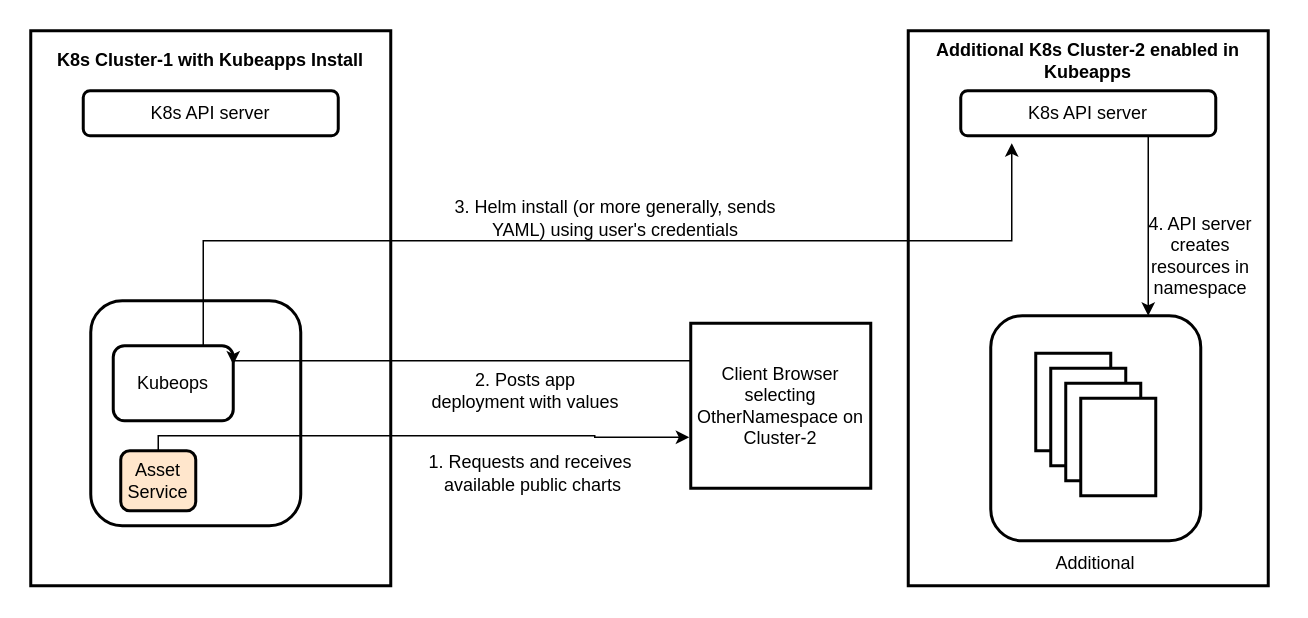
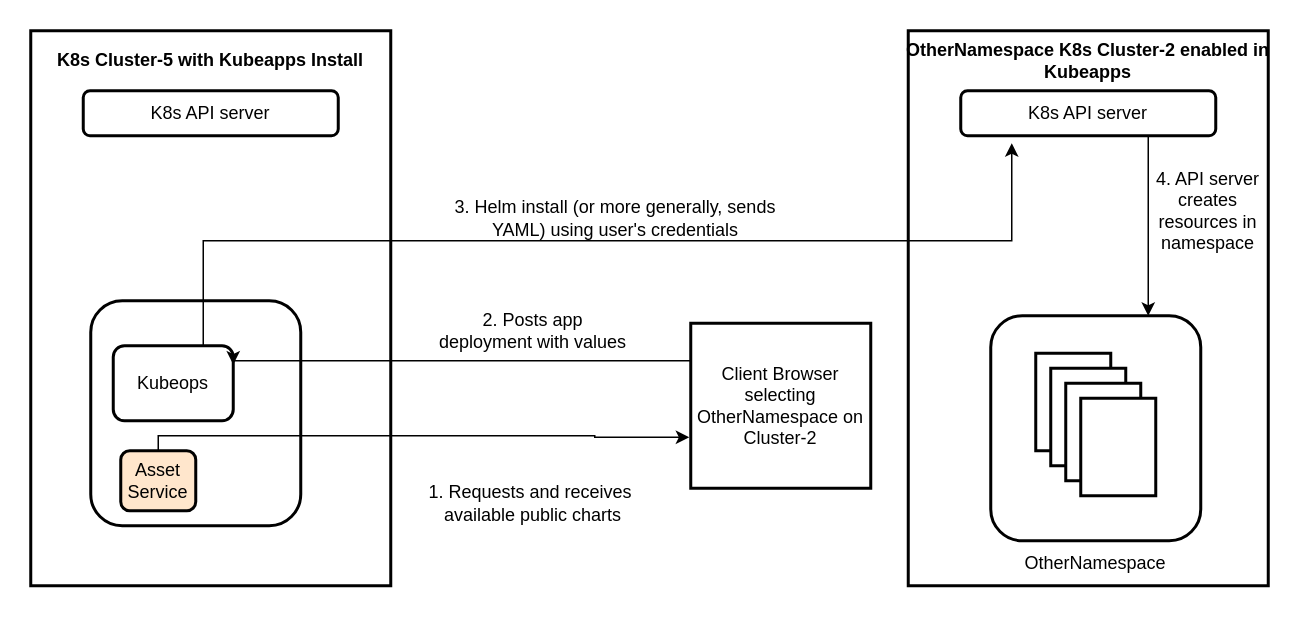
(211, 61) -> (211, 61)
(1088, 61) -> (1088, 61)
(1201, 256) -> (1208, 211)
(526, 391) -> (533, 331)
(533, 473) -> (533, 503)
(1096, 563) -> (1096, 563)
